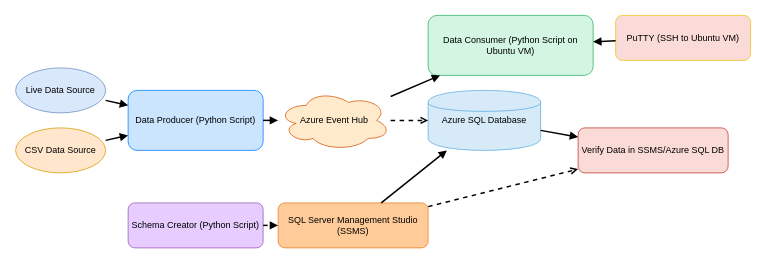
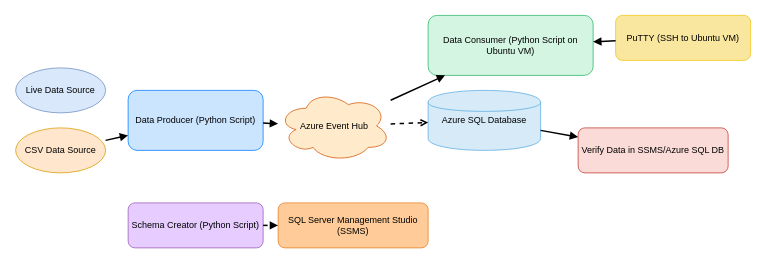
(683, 38) -> (683, 38)
(112, 102) -> none
(334, 120) -> (334, 126)
(411, 179) -> none
(501, 188) -> none
